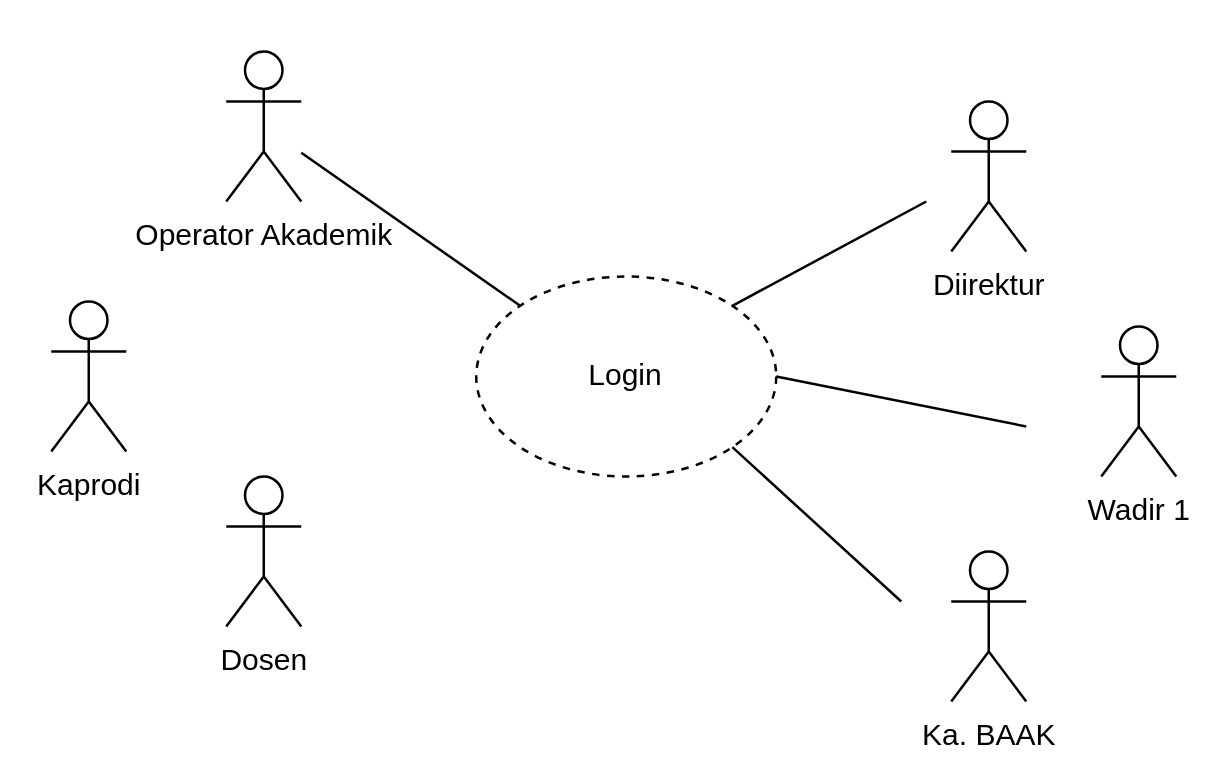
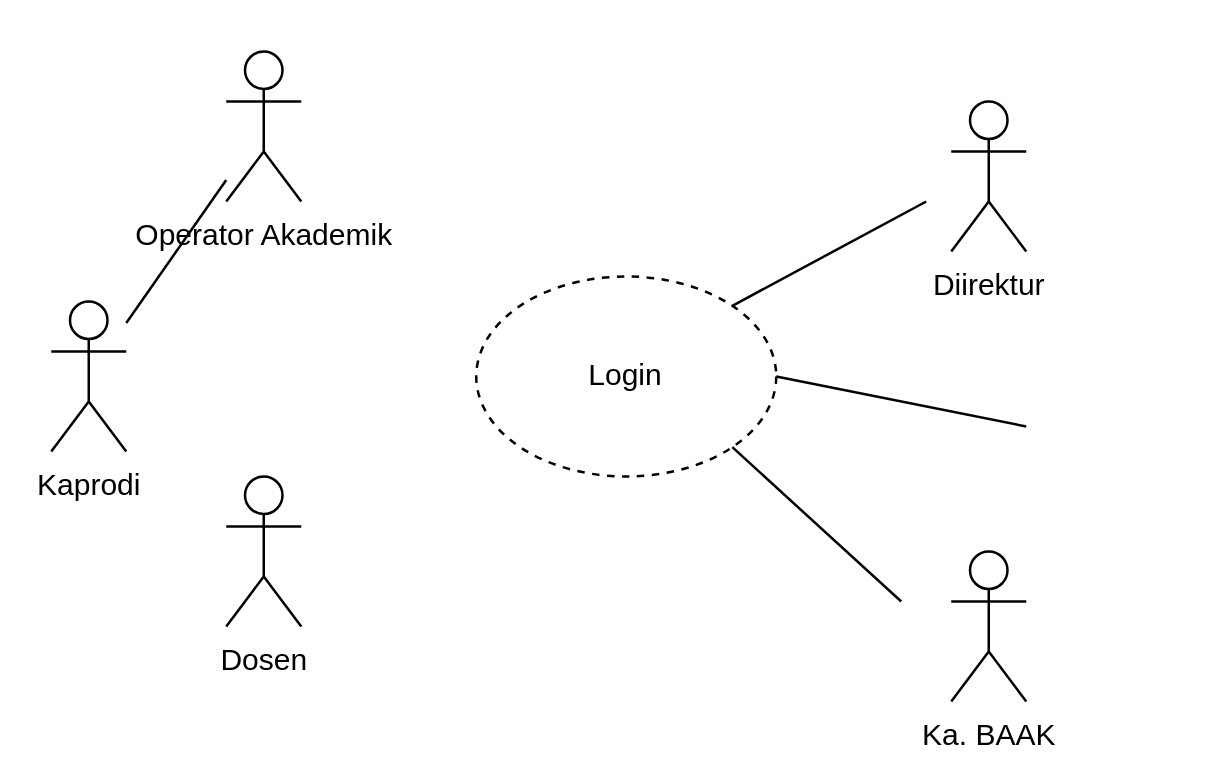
(410, 229) -> (176, 251)
(1139, 401) -> none
